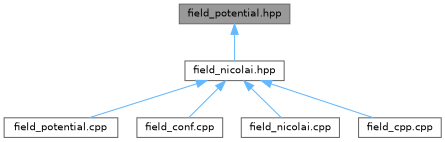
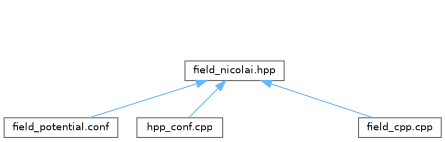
(235, 14) -> none
(61, 128) -> (61, 128)
(180, 128) -> (180, 128)
(290, 128) -> none
